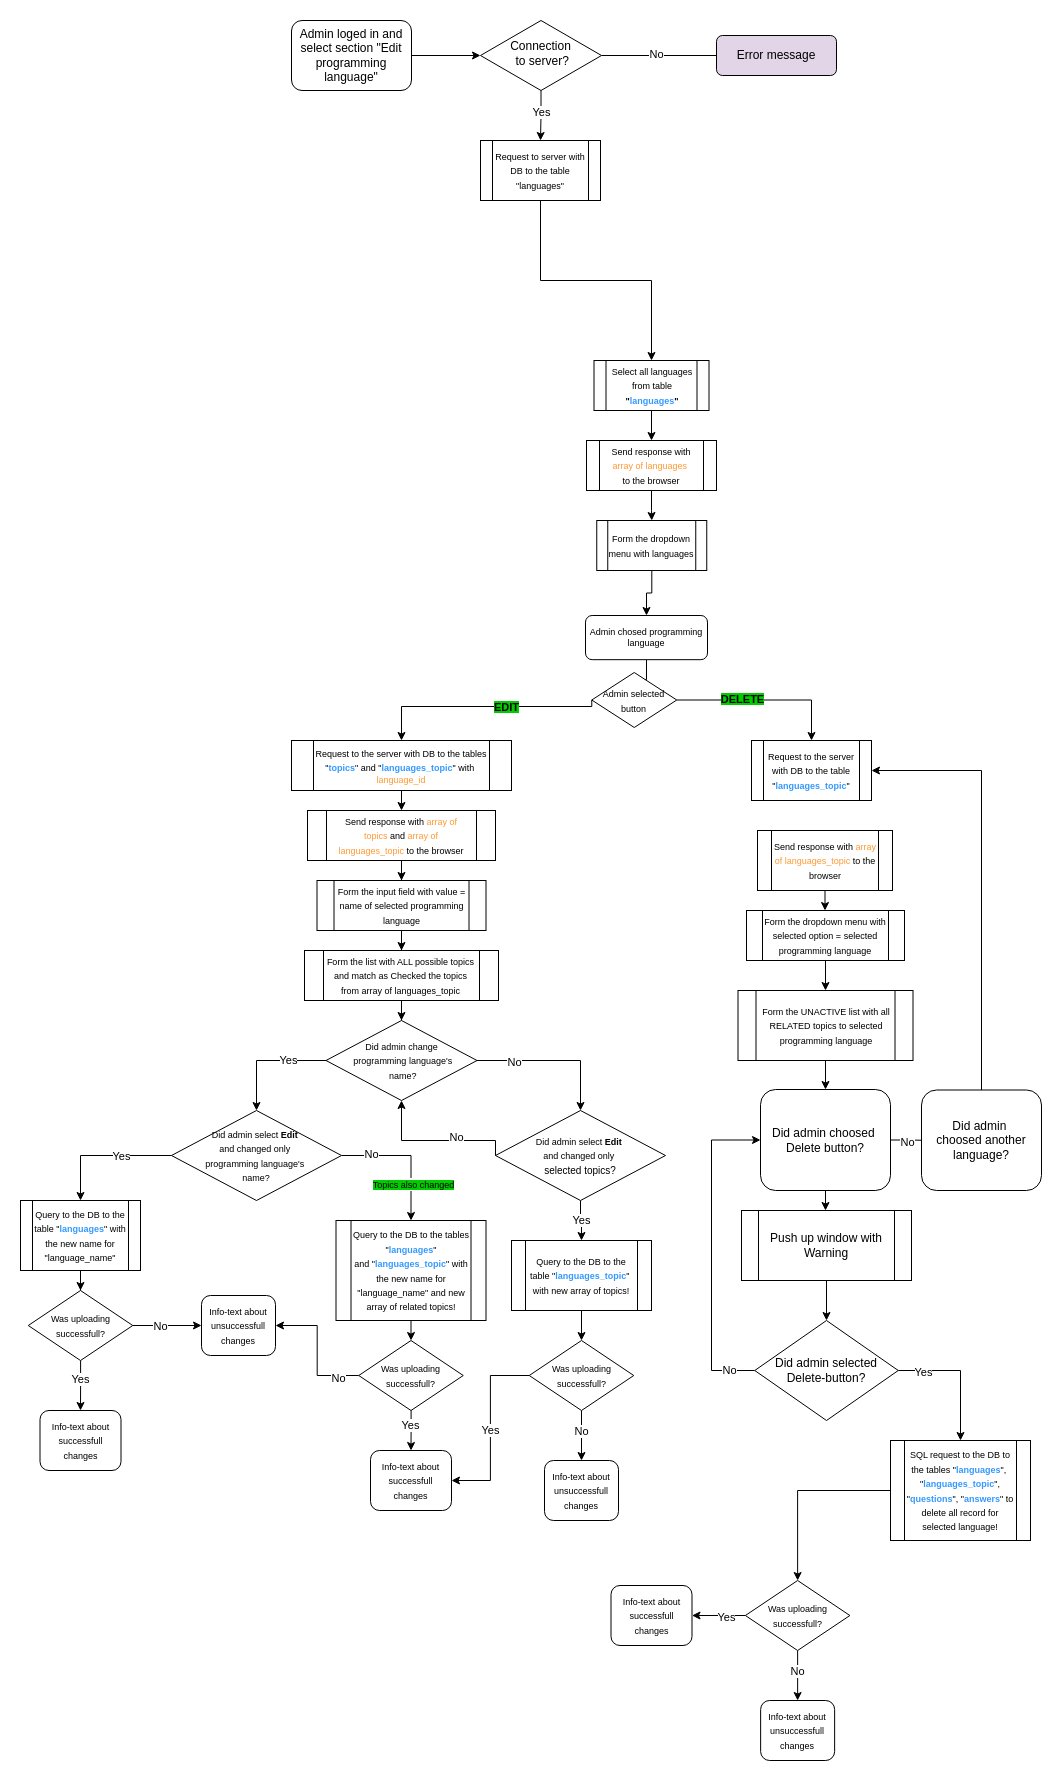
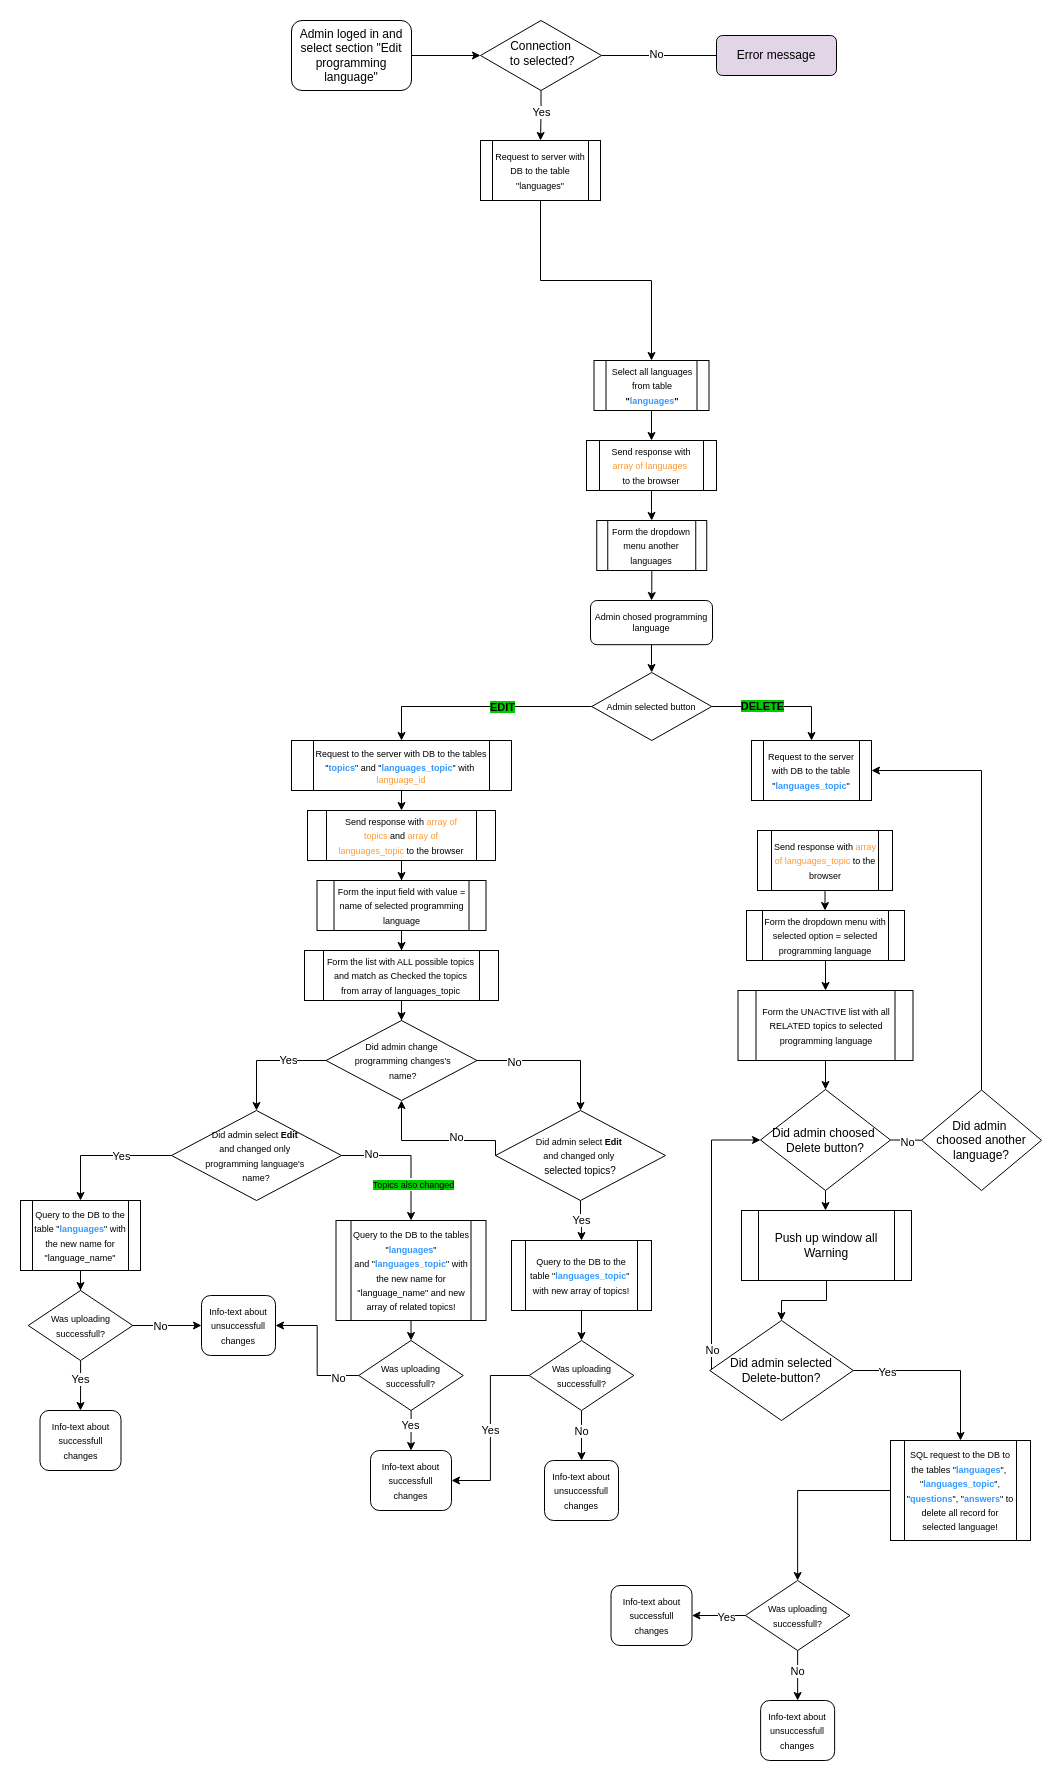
(541, 54) -> (541, 54)
(652, 546) -> (652, 546)
(647, 638) -> (652, 623)
(634, 700) -> (652, 707)
(402, 1061) -> (402, 1061)
(826, 1140) -> (826, 1140)
(982, 1140) -> (982, 1140)
(827, 1246) -> (827, 1246)
(827, 1371) -> (782, 1371)
